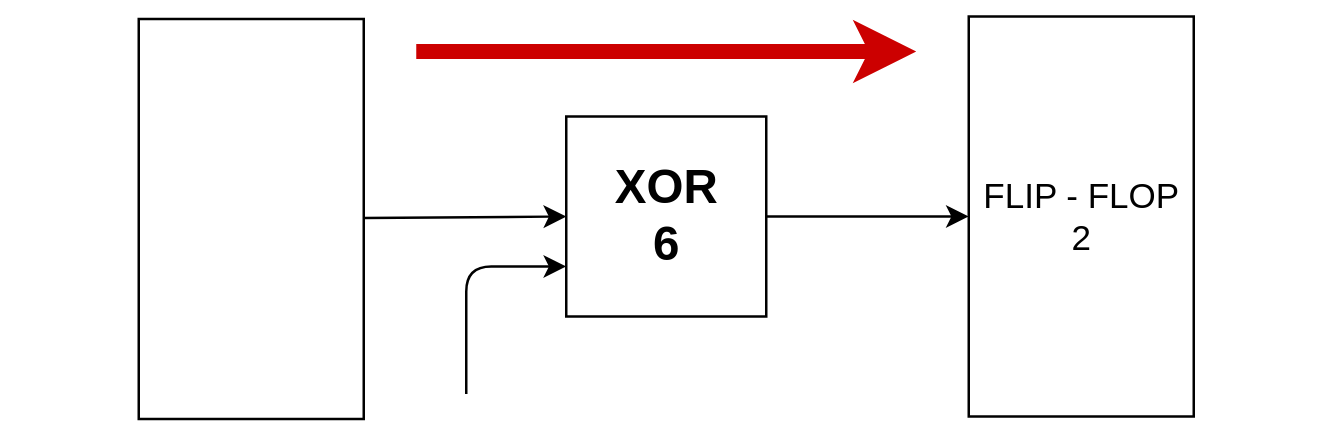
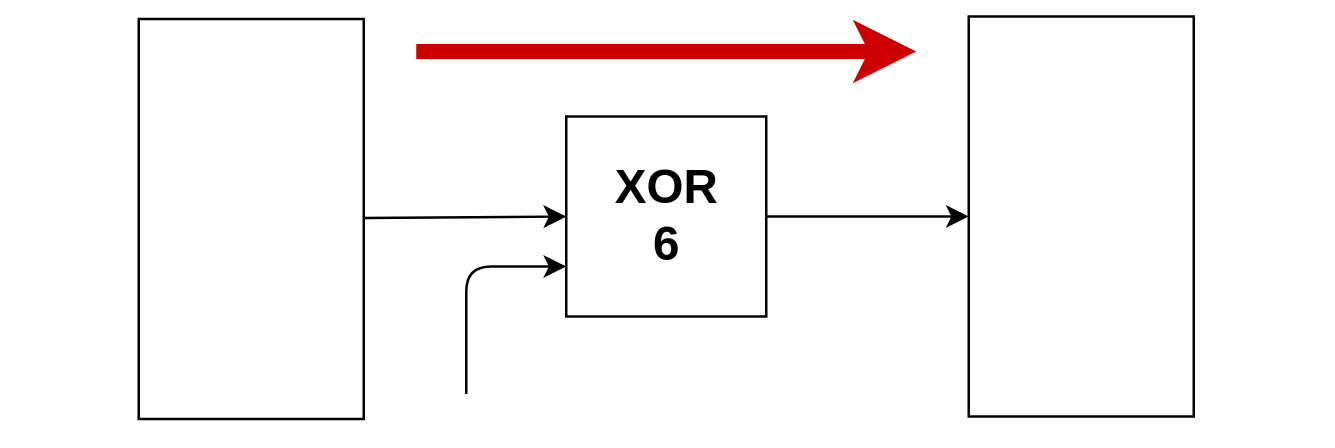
(1081, 216) -> none
